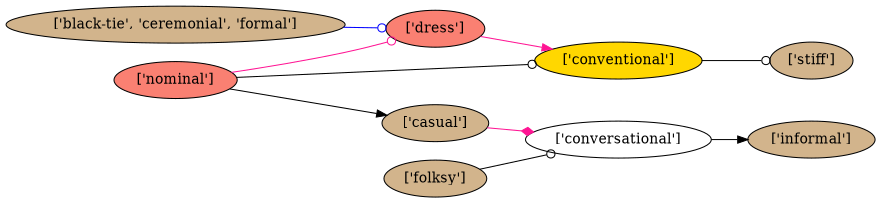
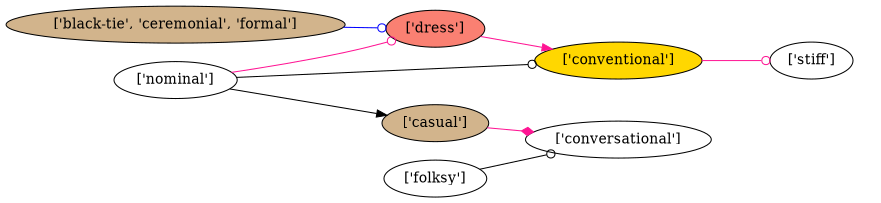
(732, 61) -> (732, 61)
(811, 61) -> (811, 61)
(176, 80) -> (176, 80)
(811, 140) -> none
(435, 179) -> (435, 179)
